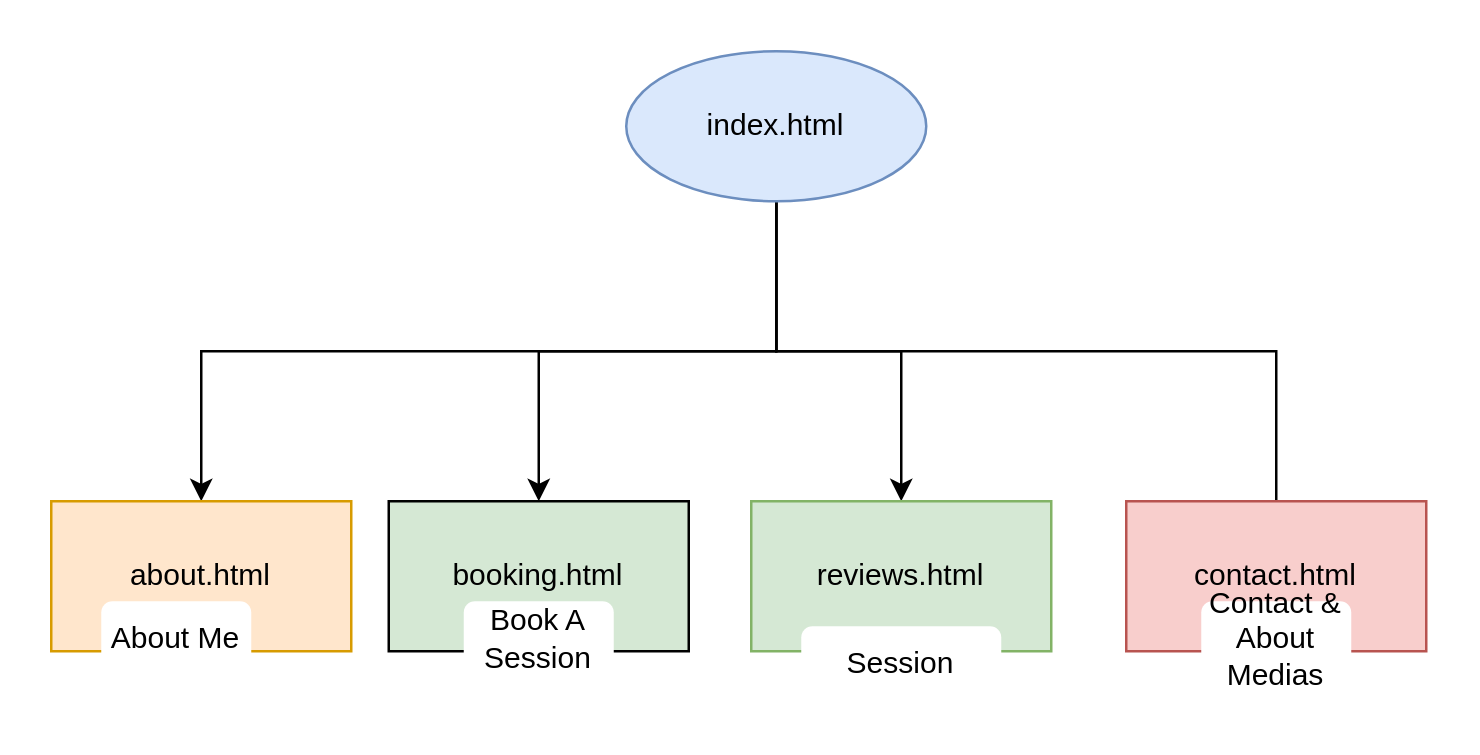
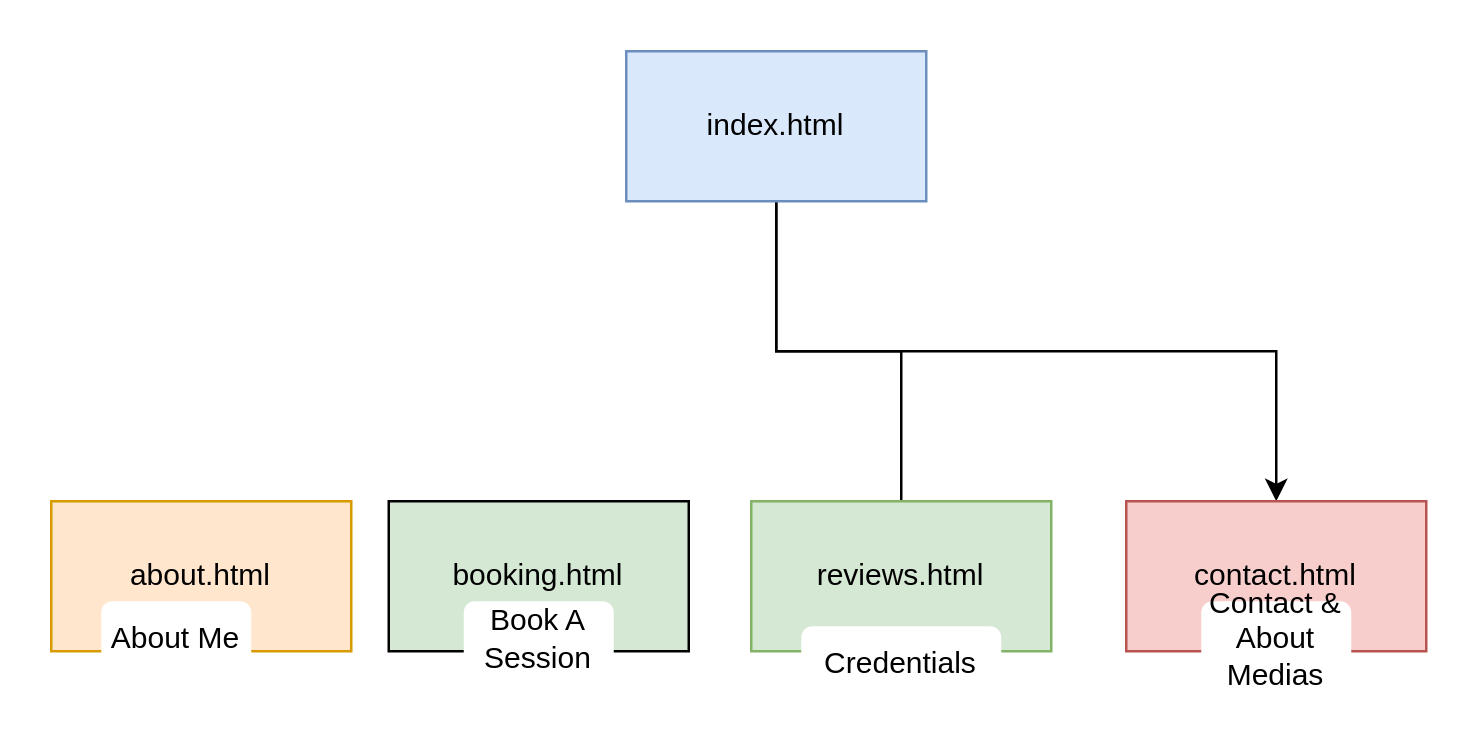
(776, 126) -> (776, 126)
(301, 351) -> none
(539, 420) -> none
(901, 483) -> (901, 490)
(1276, 490) -> (1276, 483)
(901, 664) -> (901, 664)
